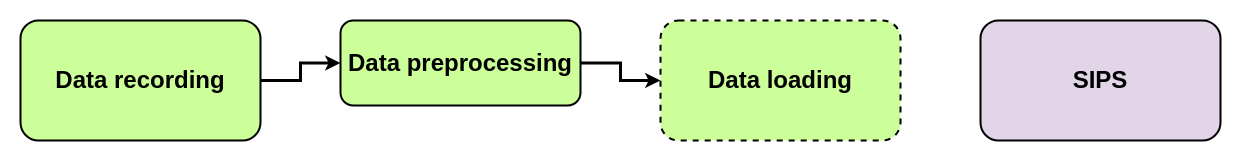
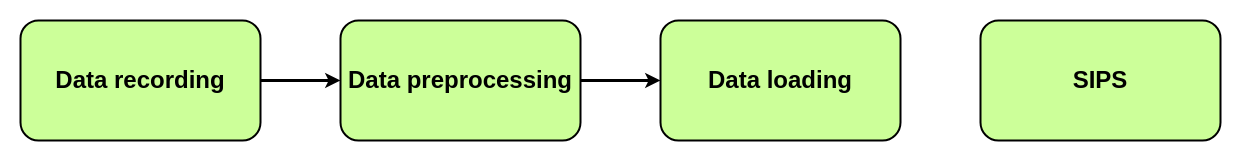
(461, 63) -> (461, 81)
(781, 81) -> (781, 81)
(1101, 81) -> (1101, 81)
